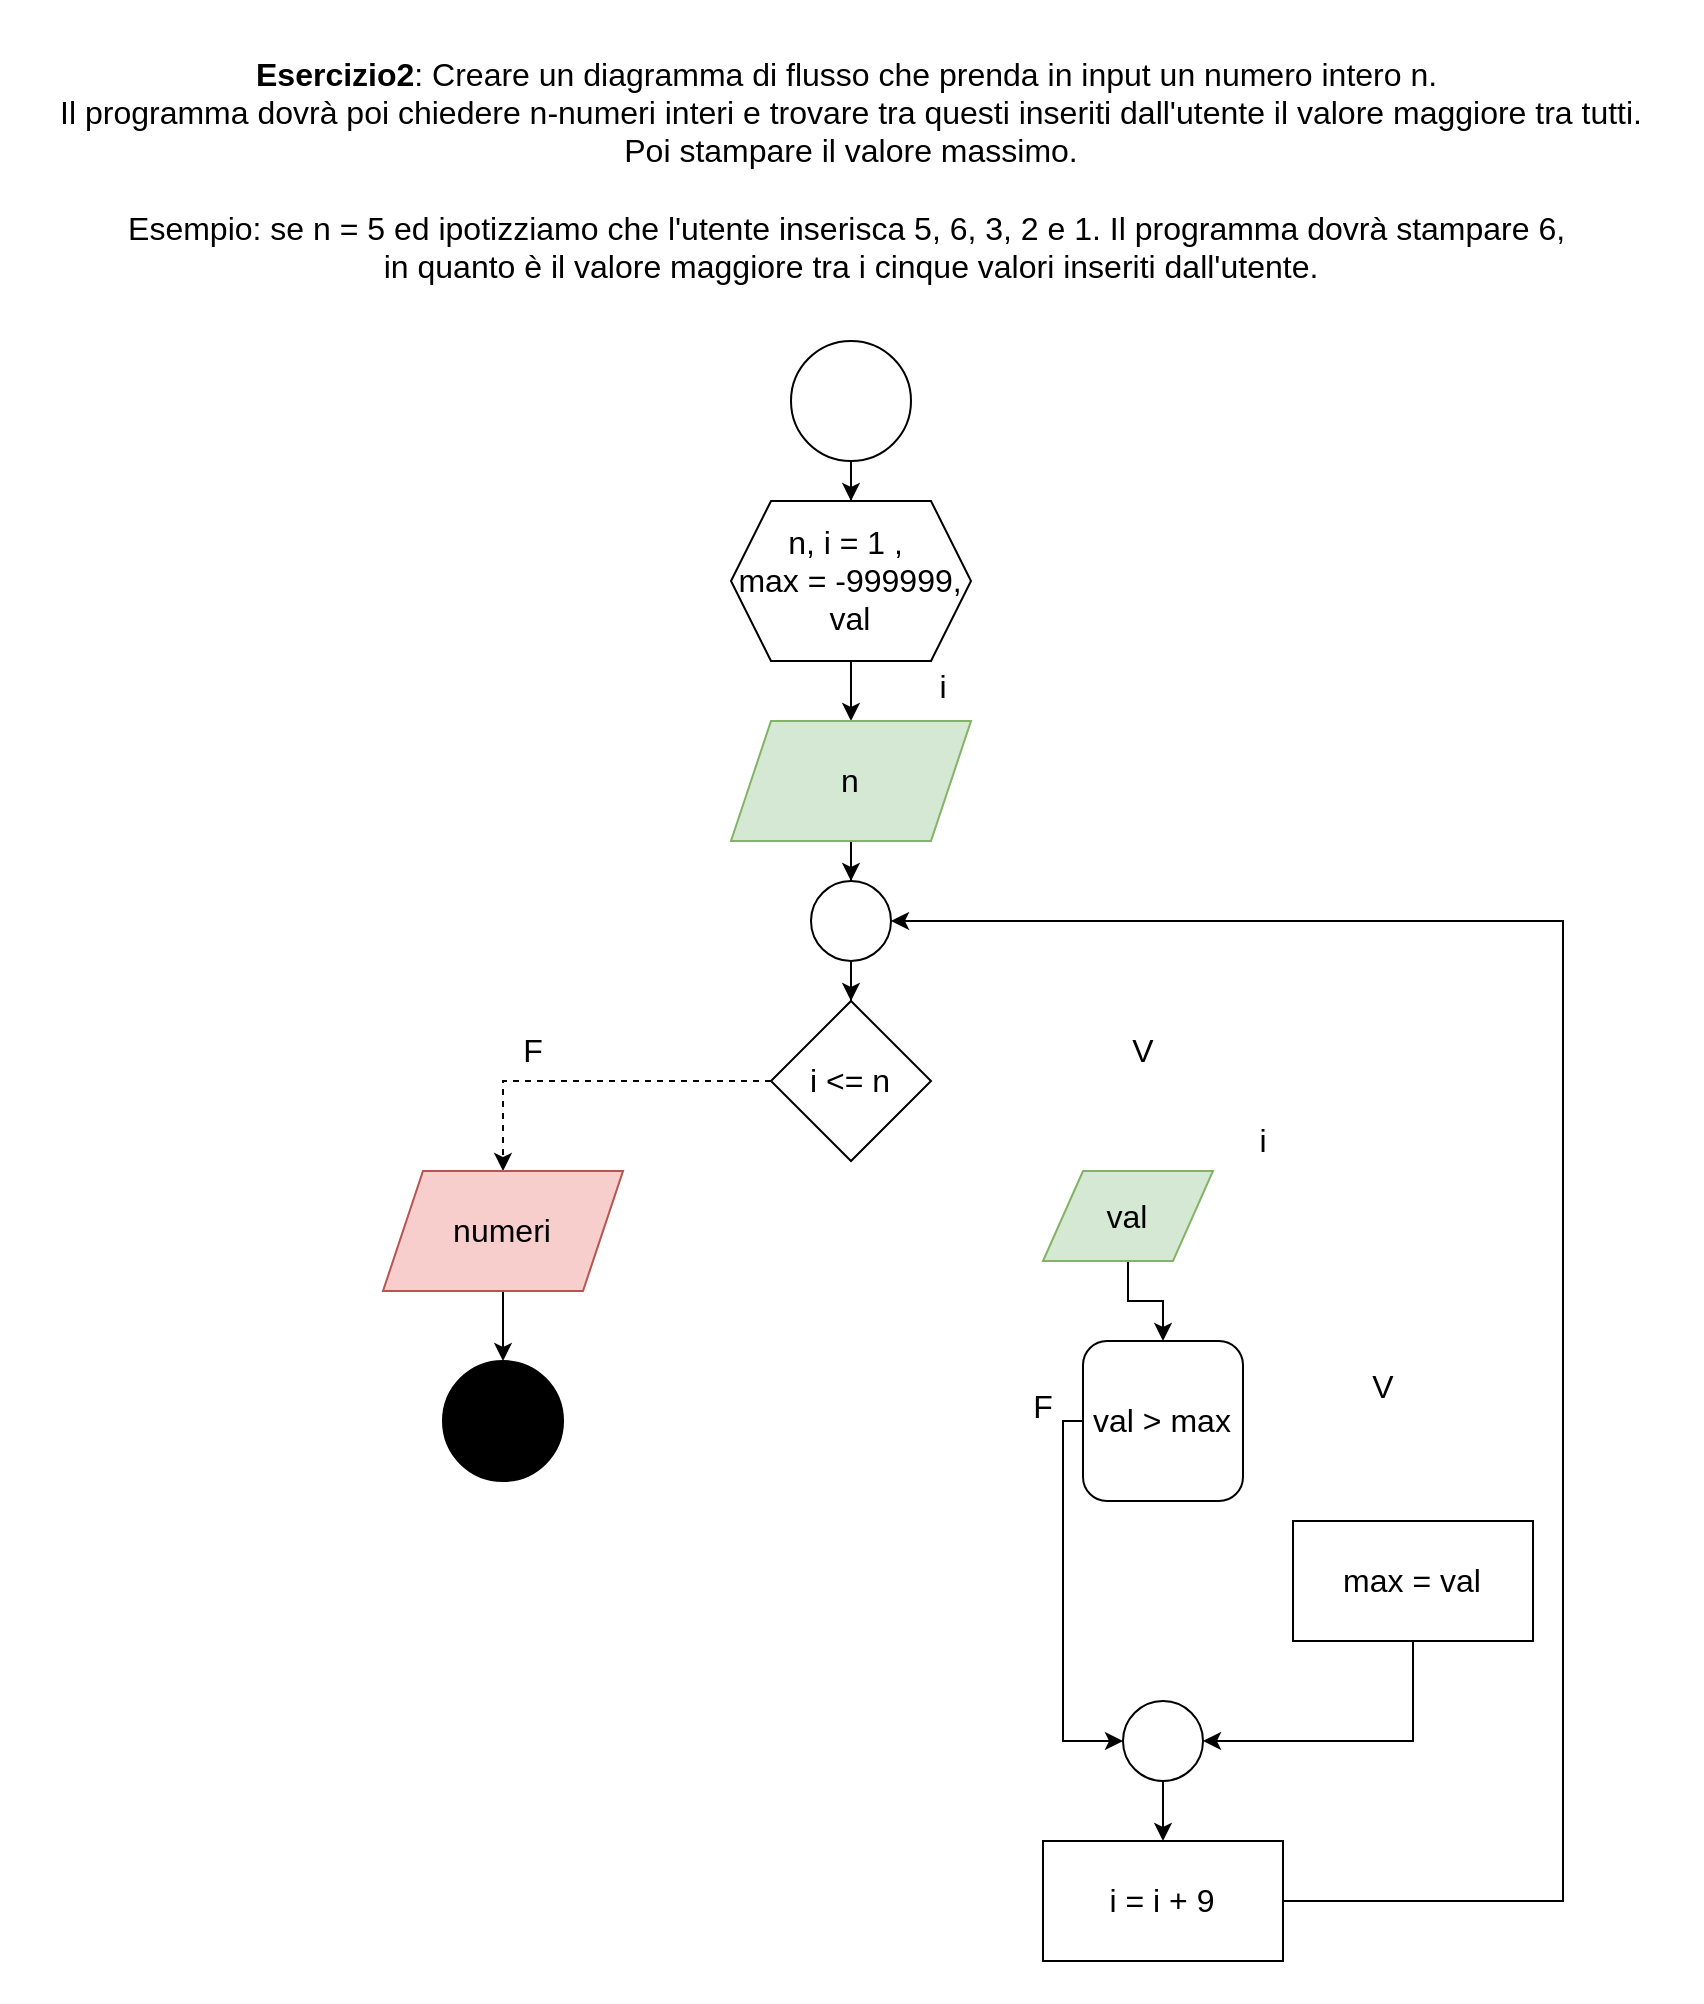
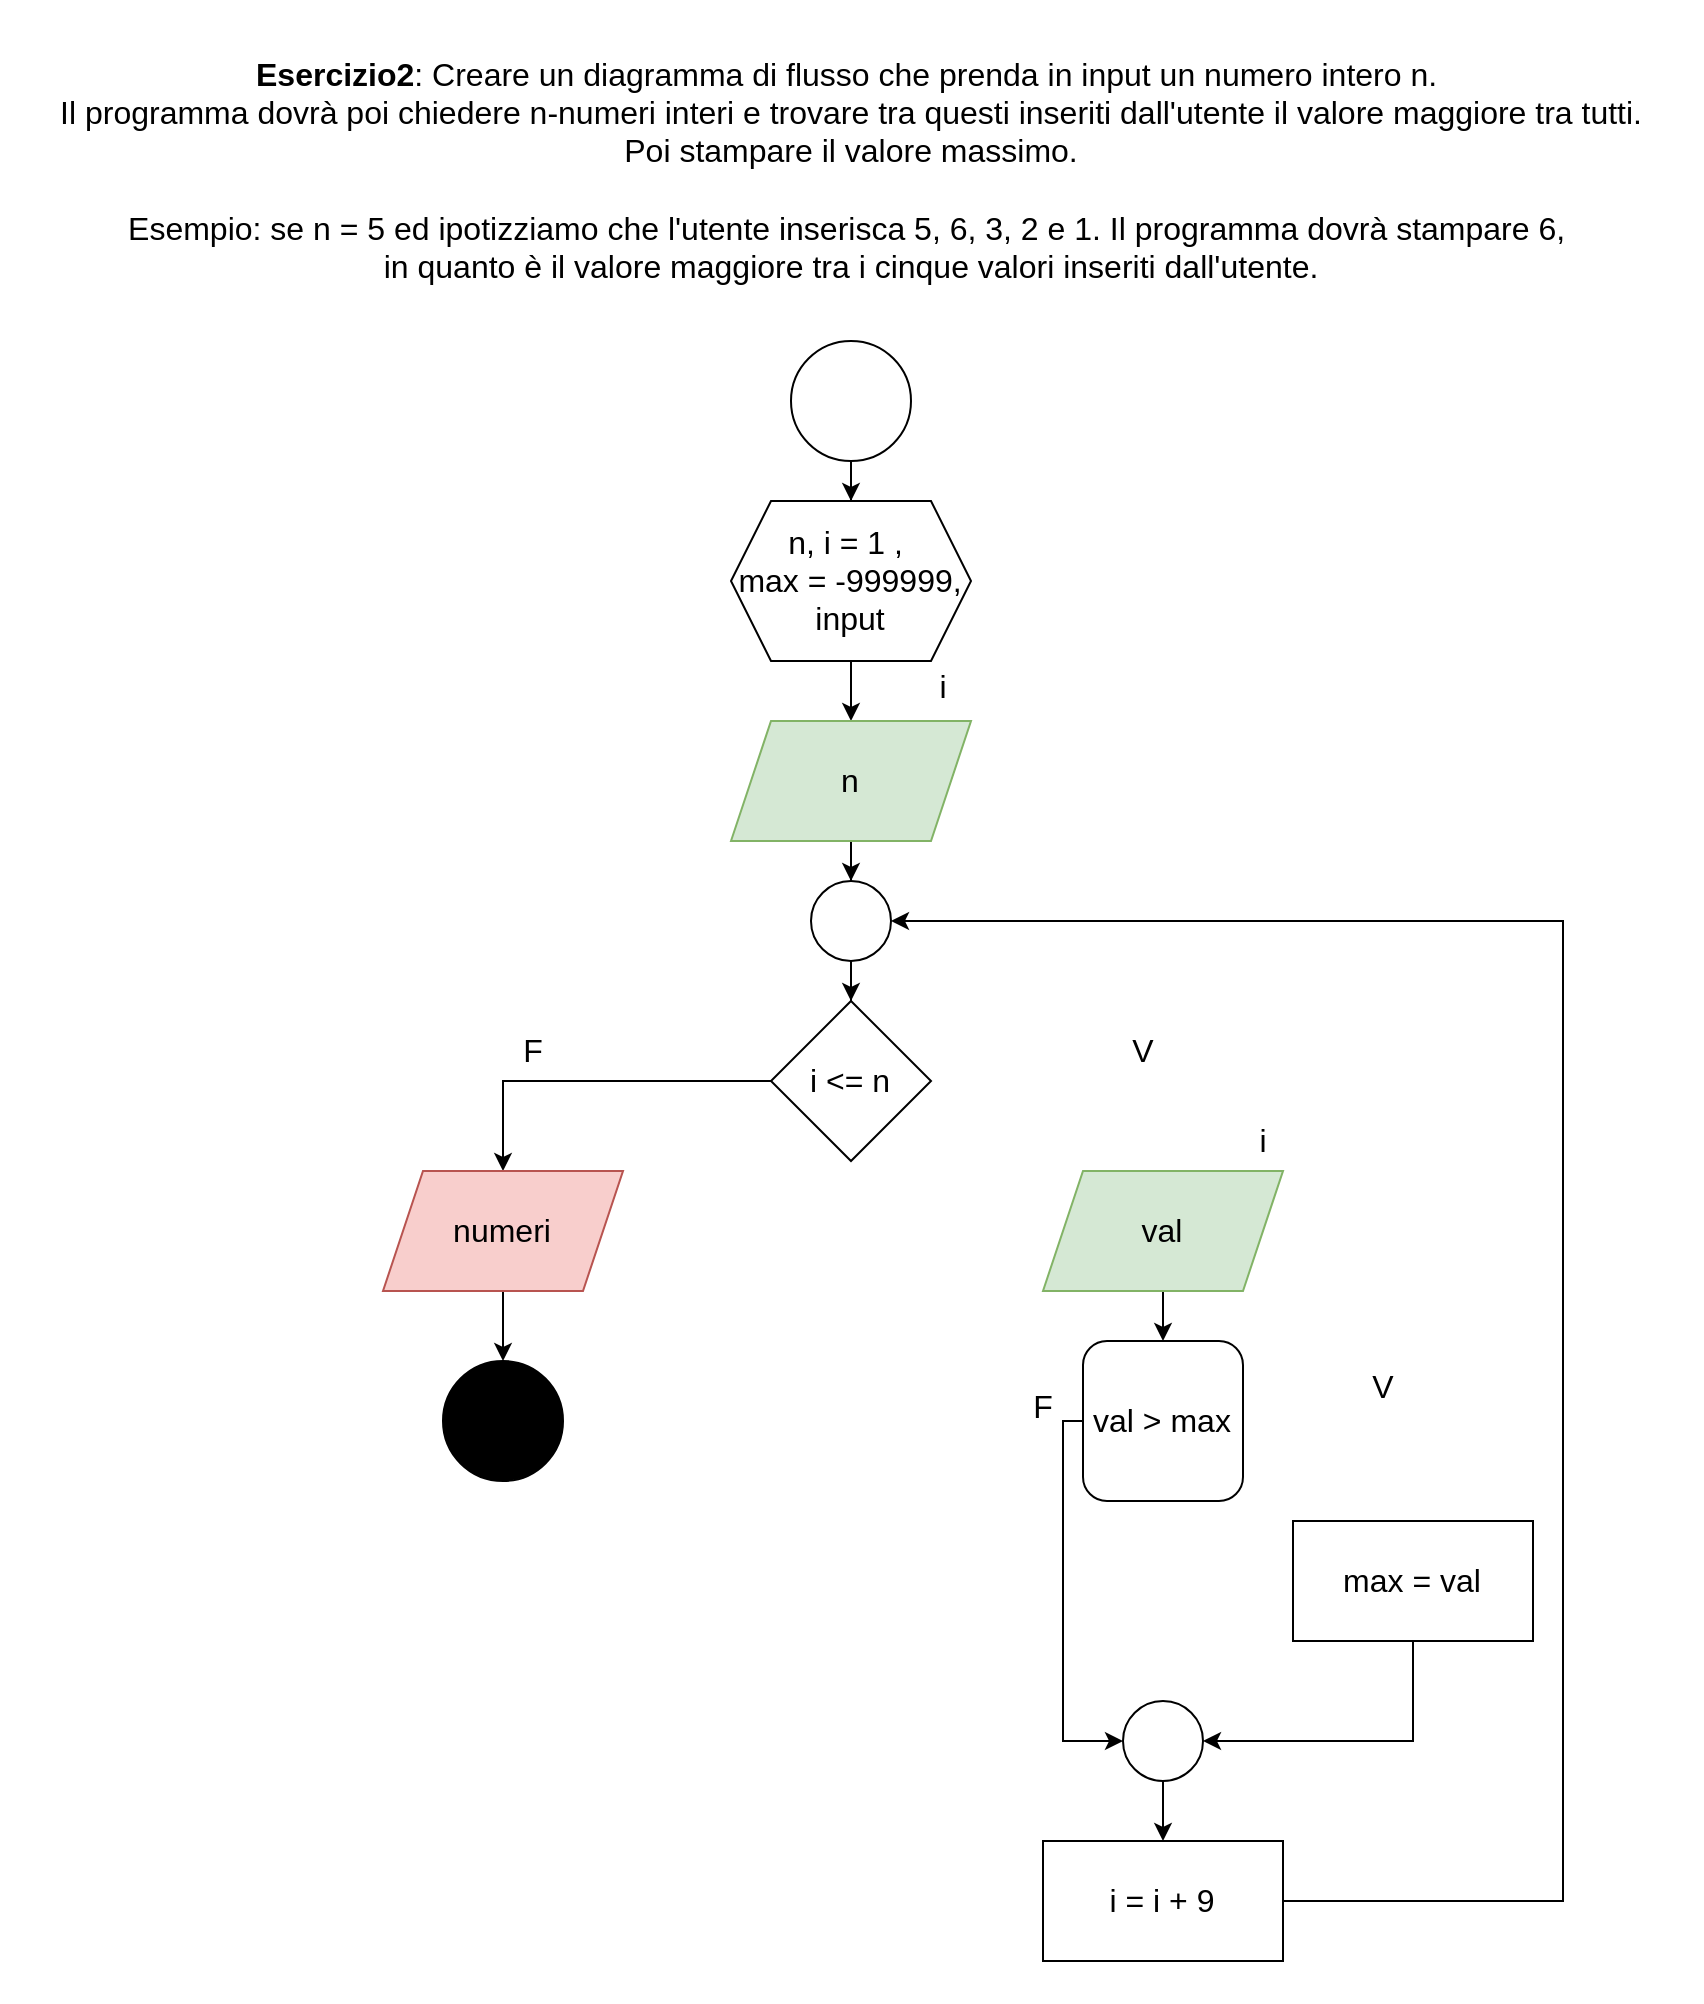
(851, 581) -> (851, 581)
(596, 1081) -> (596, 1081)
(1128, 1216) -> (1163, 1231)
